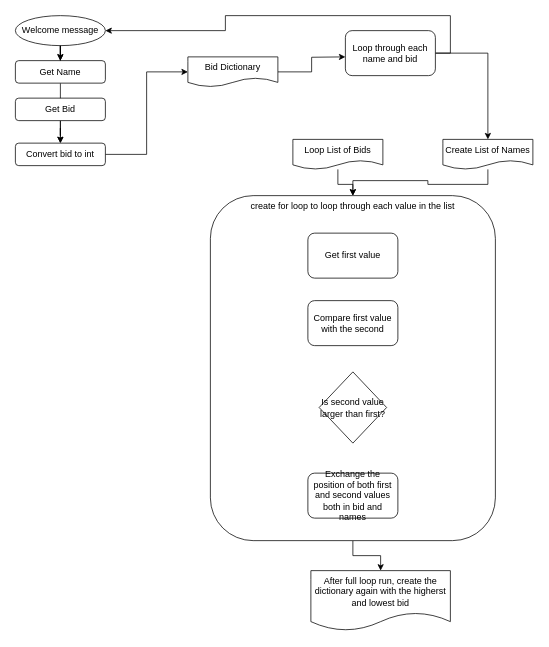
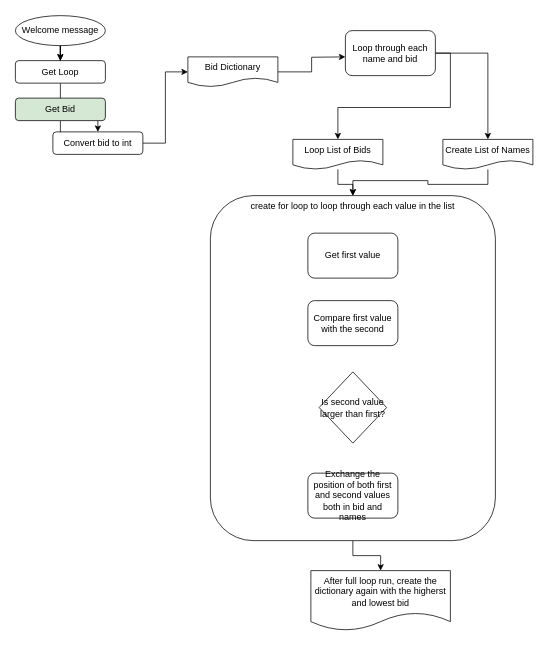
(290, 15) -> (420, 107)
(60, 72) -> (60, 72)
(60, 109) -> (60, 109)
(60, 154) -> (98, 143)
